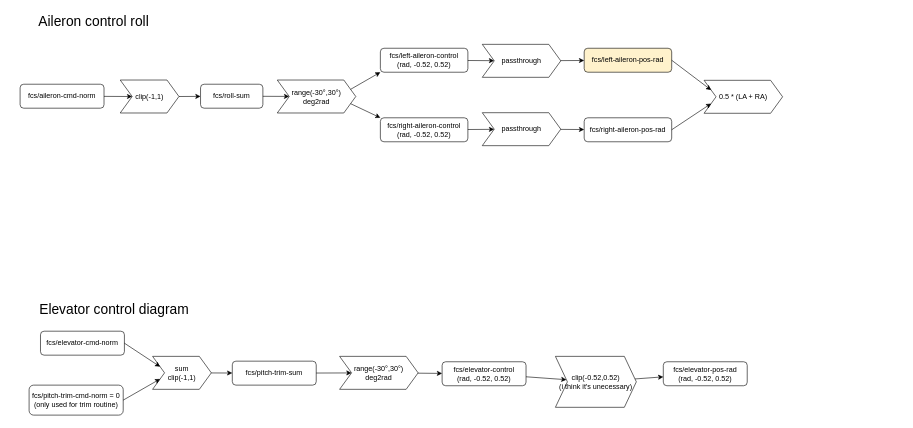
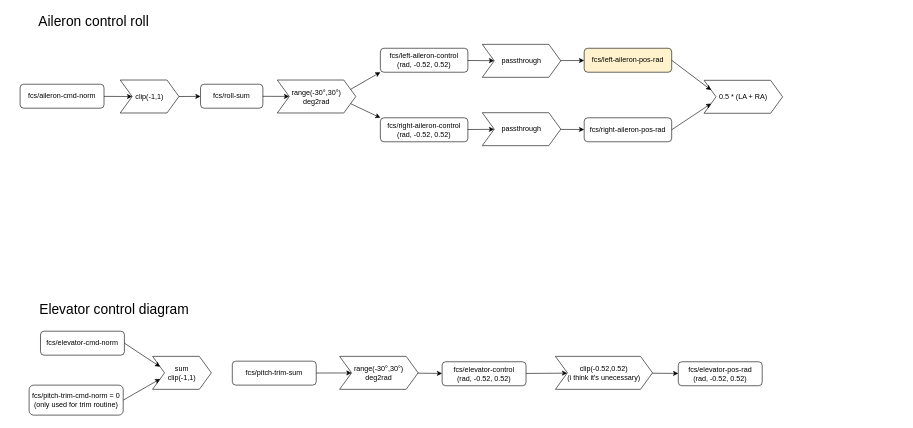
(226, 373) -> none
(705, 374) -> (720, 374)
(596, 382) -> (604, 373)
